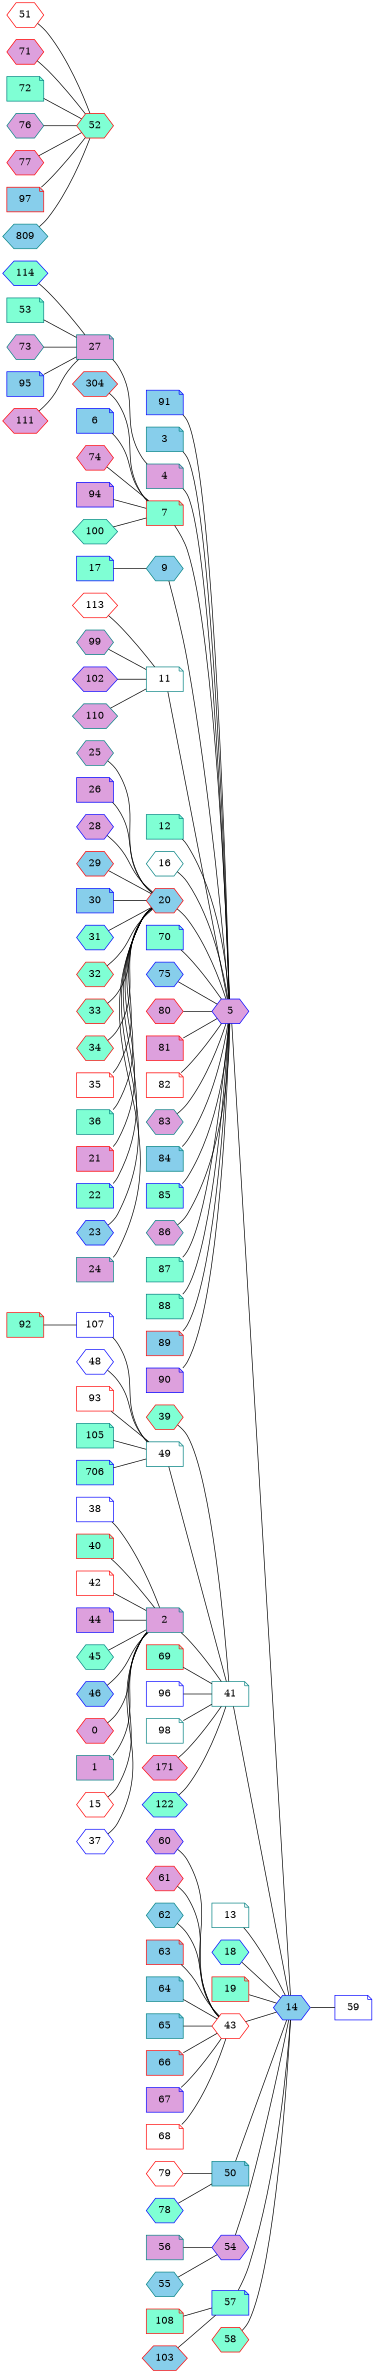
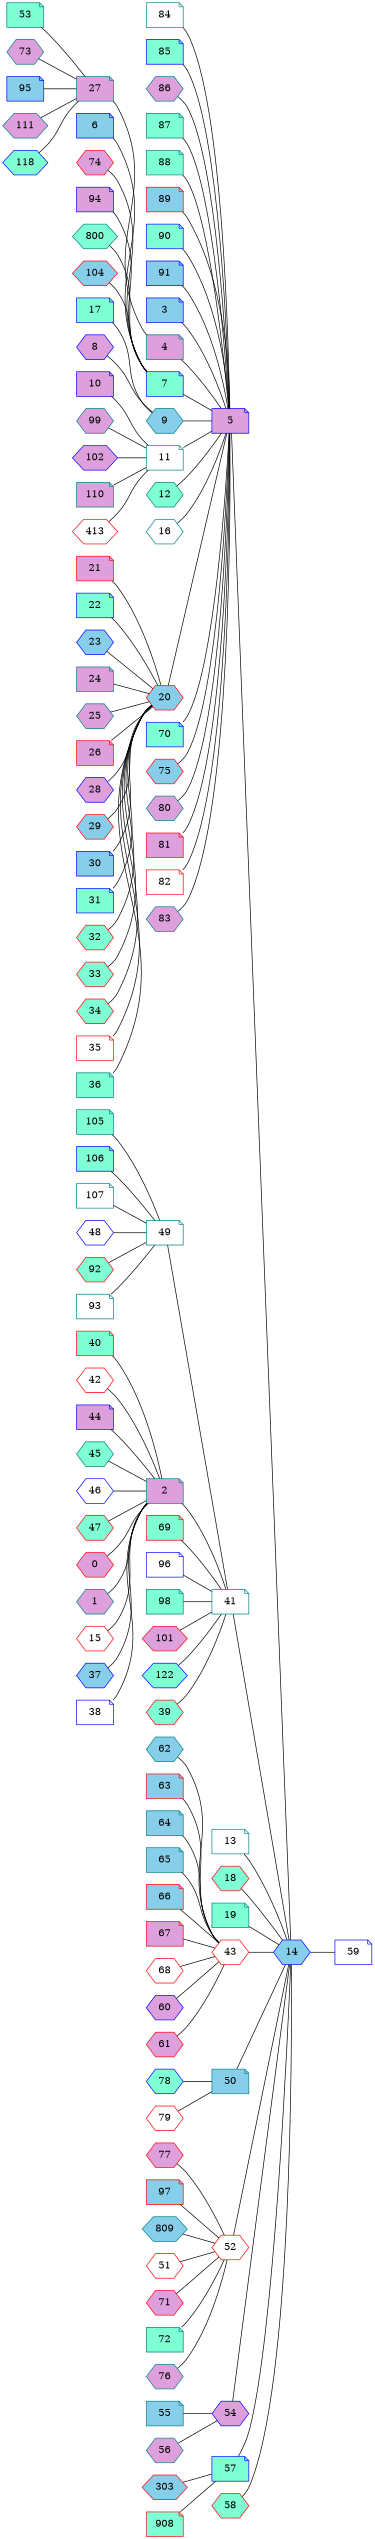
(95, 126) -> (230, 2247)
(25, 273) -> (25, 163)
none -> (95, 347)
(95, 384) -> (95, 273)
none -> (95, 384)
(25, 421) -> (25, 126)
(165, 439) -> (165, 310)
(165, 513) -> (165, 384)
(95, 532) -> (95, 236)
(95, 605) -> (95, 532)
(95, 716) -> (95, 495)
(95, 790) -> (95, 753)
(165, 827) -> (165, 495)
(95, 938) -> (95, 901)
(165, 974) -> (165, 771)
(165, 1011) -> (165, 808)
(230, 1011) -> (230, 421)
(165, 1159) -> (165, 15)
(25, 1325) -> (95, 1270)
(60, 1325) -> (127, 1253)
(95, 1325) -> (95, 1196)
(165, 1380) -> (165, 236)
(95, 1399) -> (95, 1307)
(95, 1473) -> (95, 1159)
none -> (95, 1528)
(95, 1583) -> (95, 1380)
(95, 1694) -> (95, 1491)
(165, 1731) -> (165, 1602)
(95, 1768) -> (95, 1602)
(165, 1768) -> (165, 1639)
(95, 1842) -> (95, 1676)
(230, 1952) -> (230, 1878)
(230, 1989) -> (230, 1915)
(165, 2100) -> (165, 1934)
none -> (261, 2100)
(165, 2137) -> (165, 1971)
(165, 2247) -> (165, 2450)
(165, 2284) -> (165, 2414)
(165, 2321) -> (165, 2524)
(165, 2358) -> (165, 2487)
